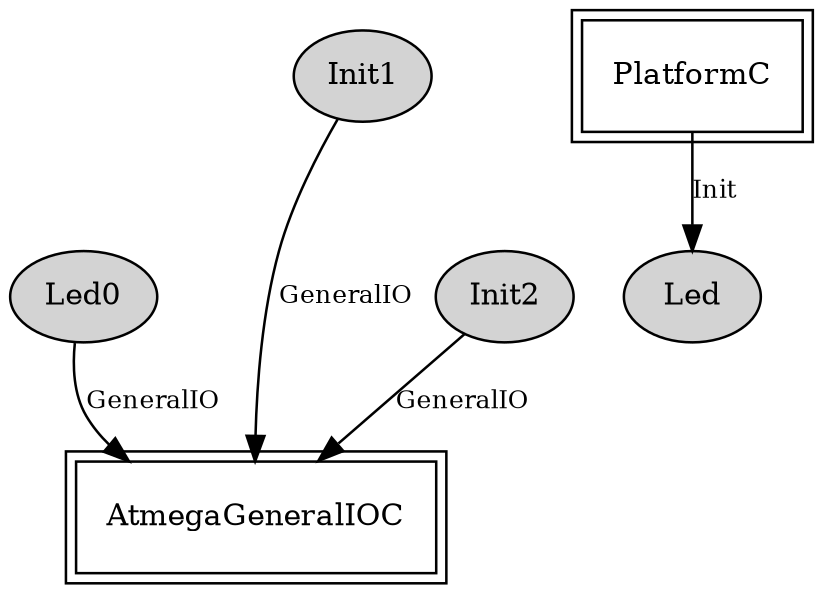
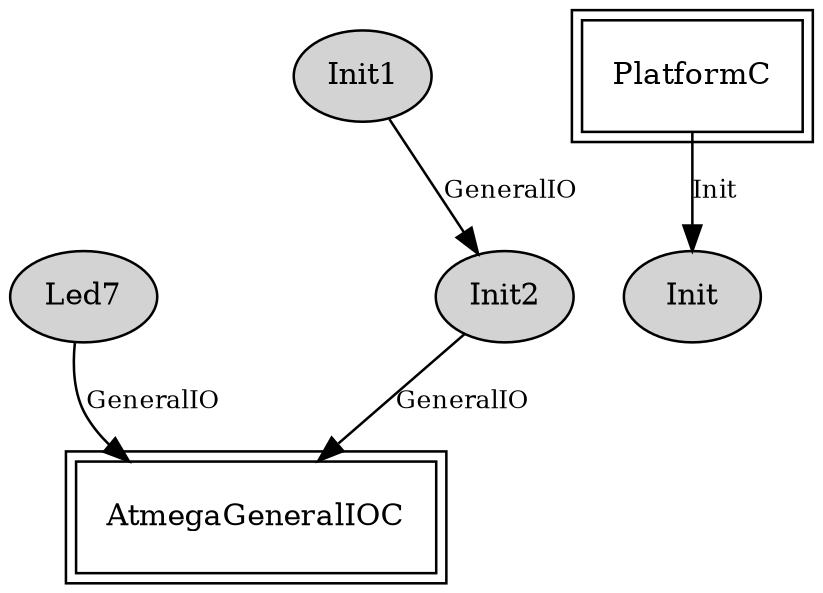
(274, 271) -> (427, 176)
(84, 297) -> (84, 297)
(692, 297) -> (692, 297)
